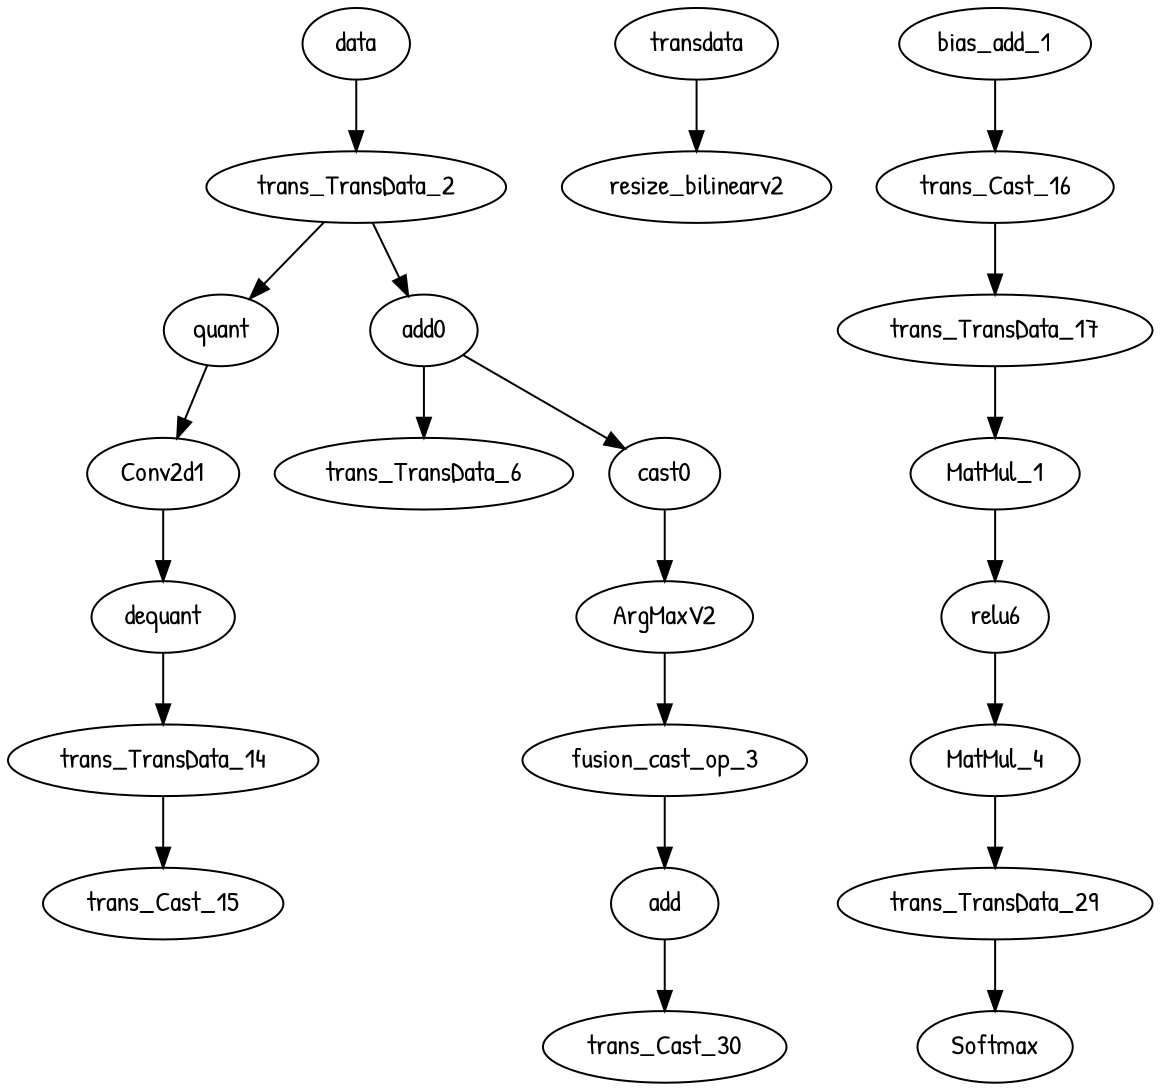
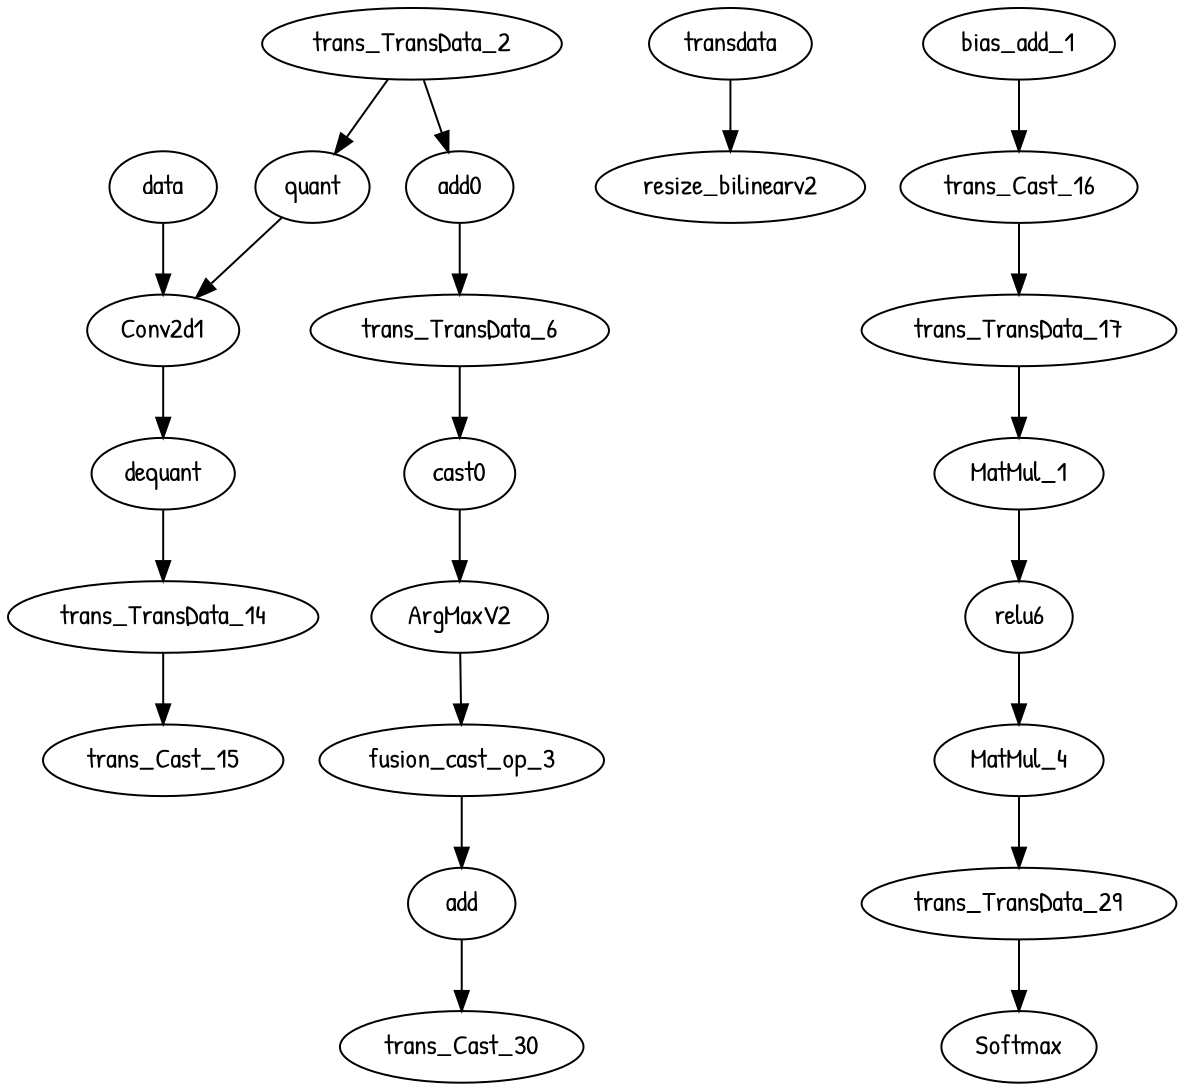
(356, 106) -> (163, 249)
(535, 397) -> (460, 392)
